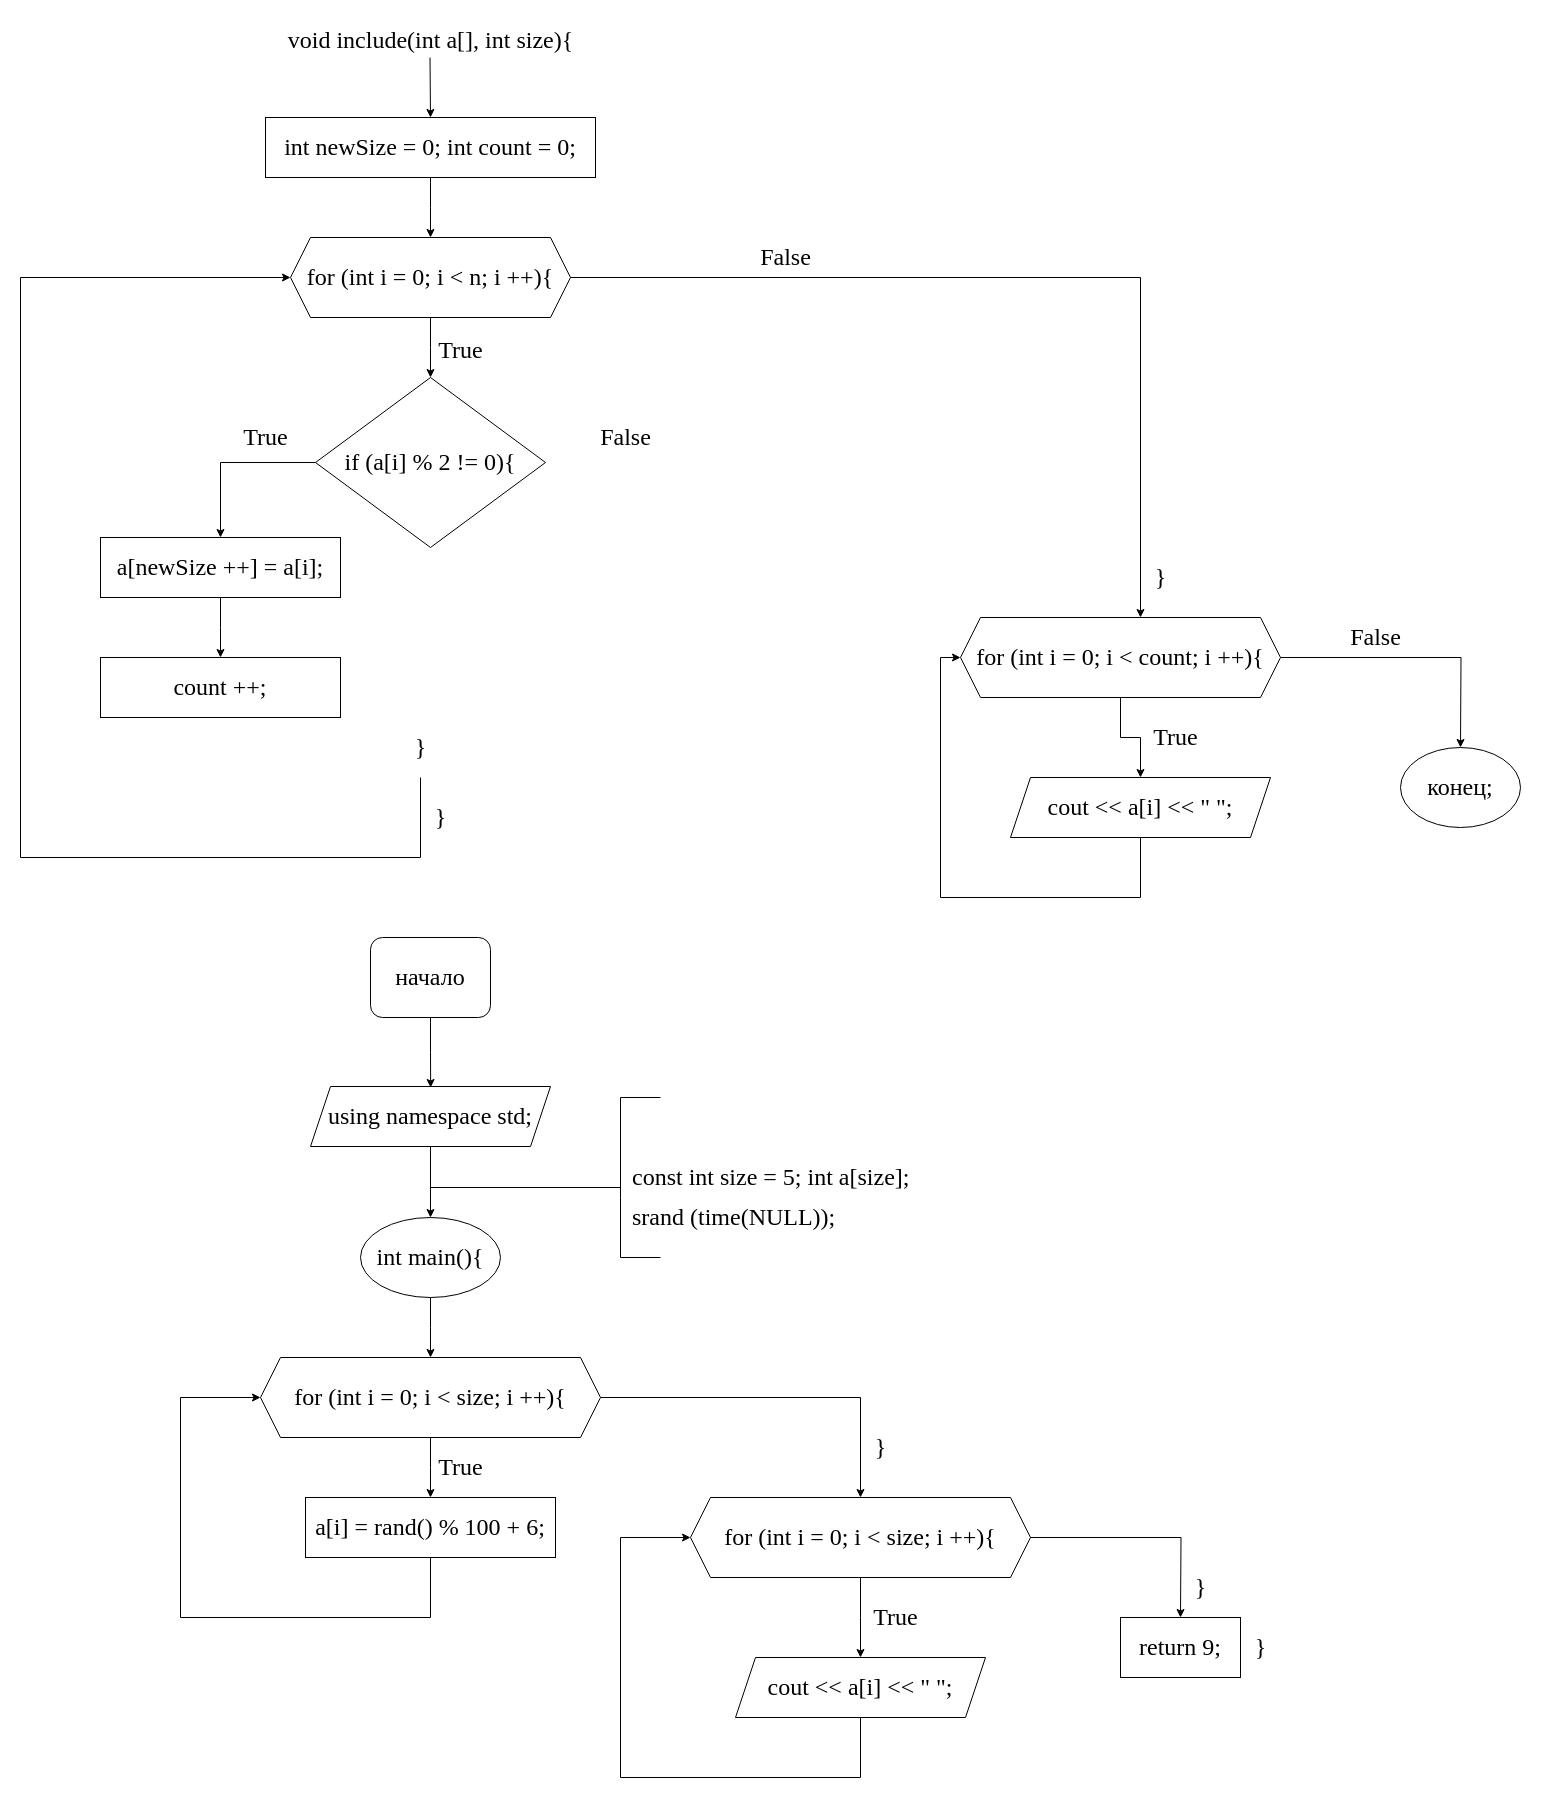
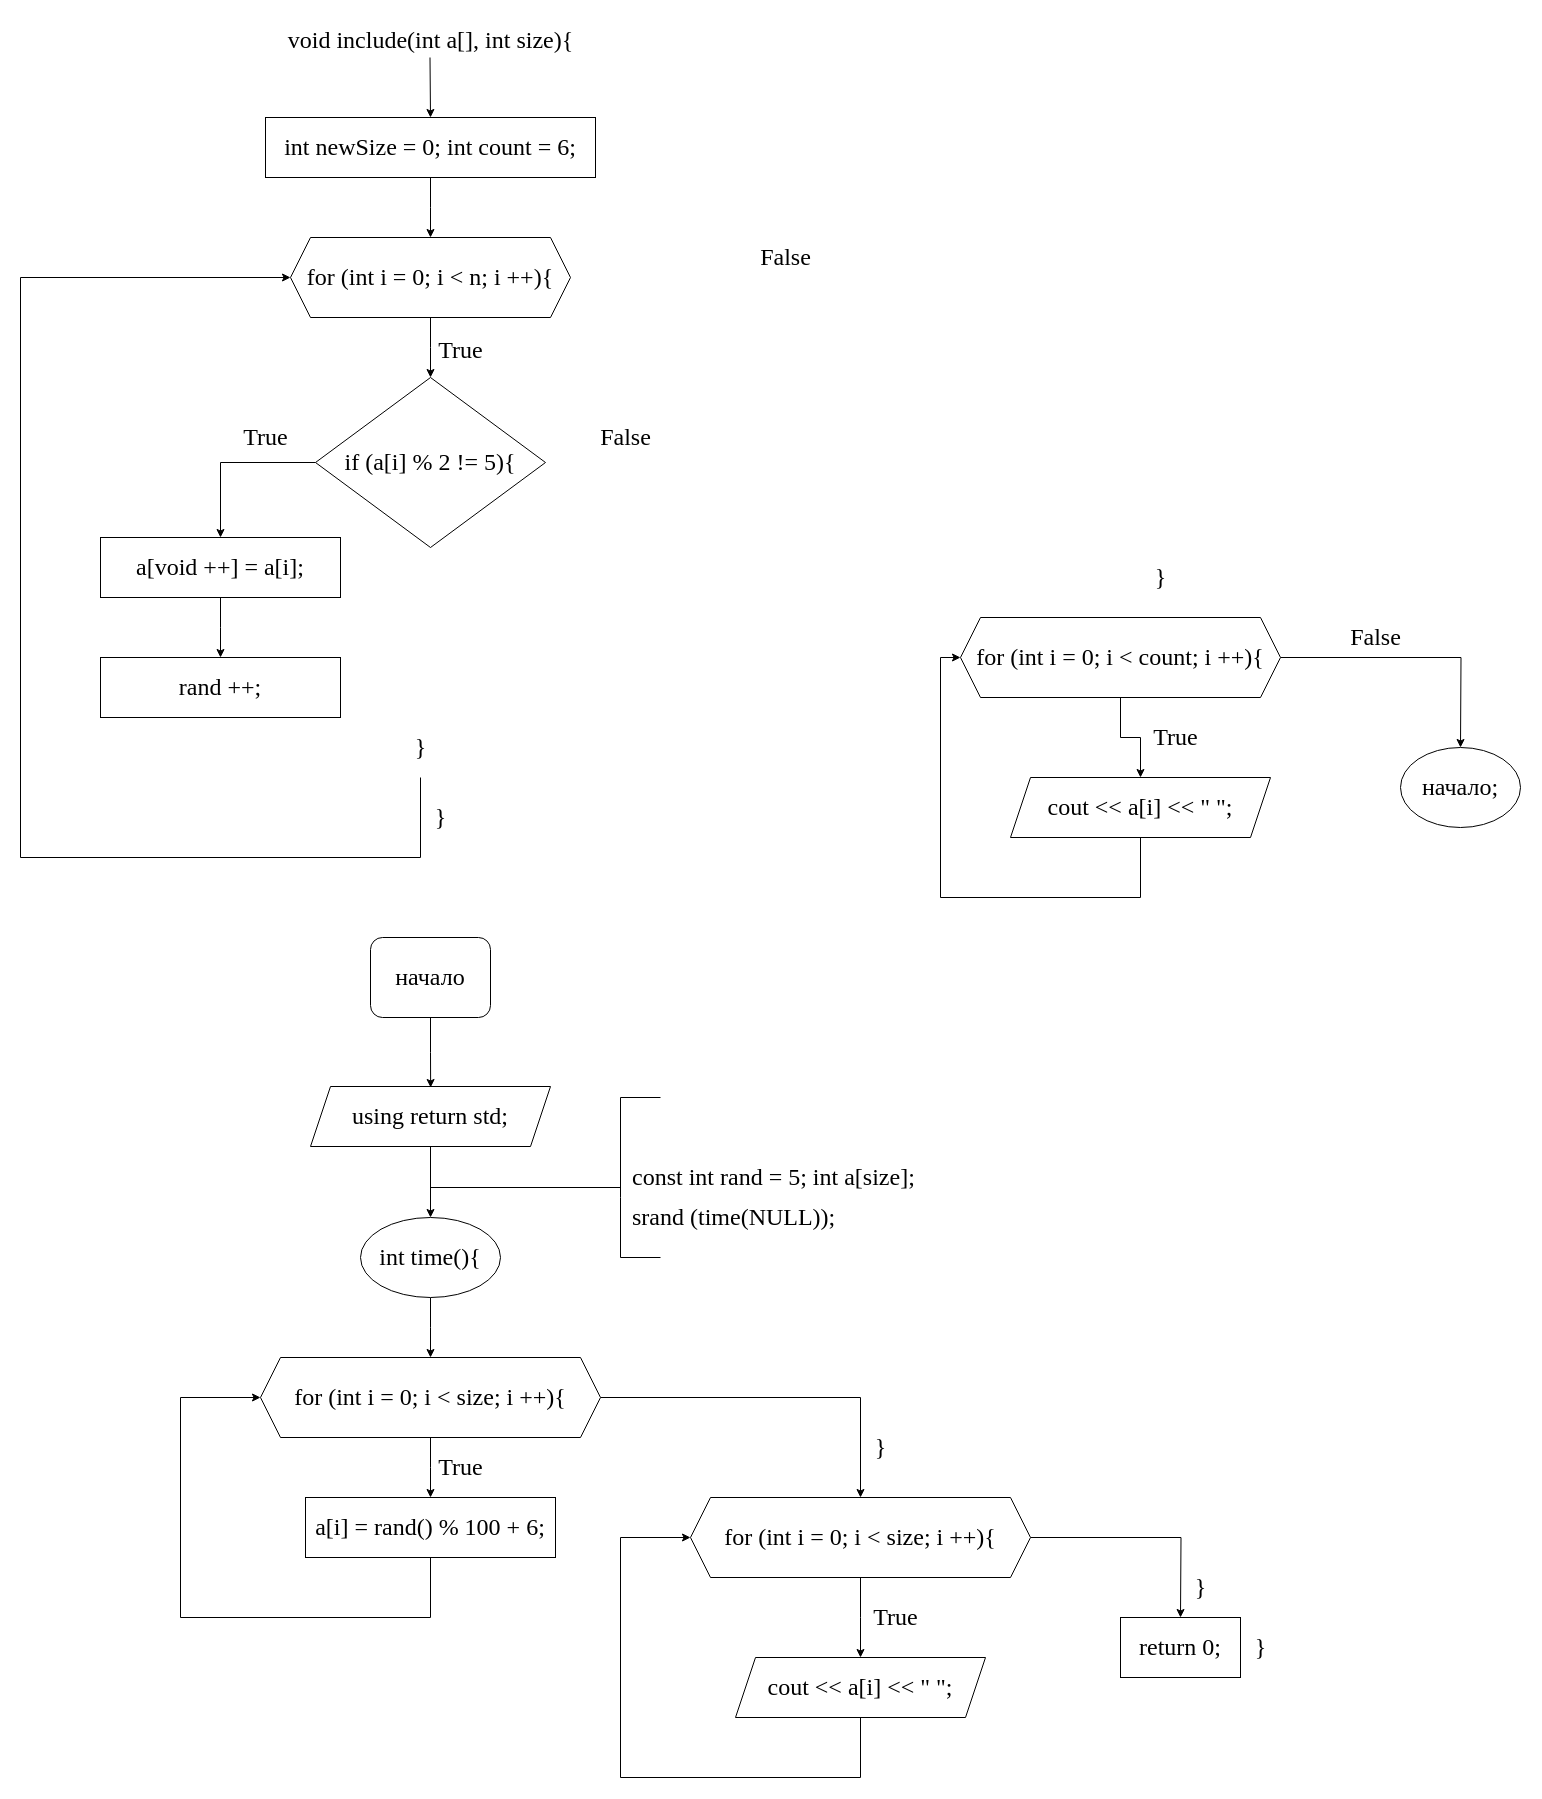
(431, 148) -> (431, 148)
(1022, 278) -> none
(431, 463) -> (431, 463)
(221, 568) -> (221, 568)
(221, 688) -> (221, 688)
(1461, 788) -> (1461, 788)
(431, 1117) -> (431, 1117)
(810, 1178) -> (813, 1178)
(431, 1258) -> (431, 1258)
(1181, 1648) -> (1181, 1648)
